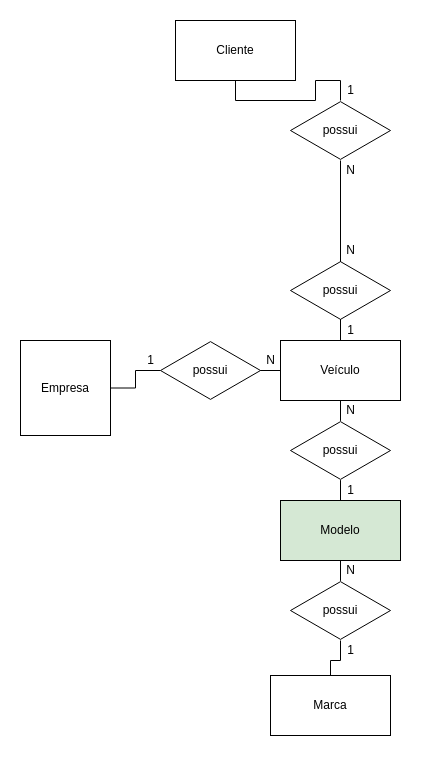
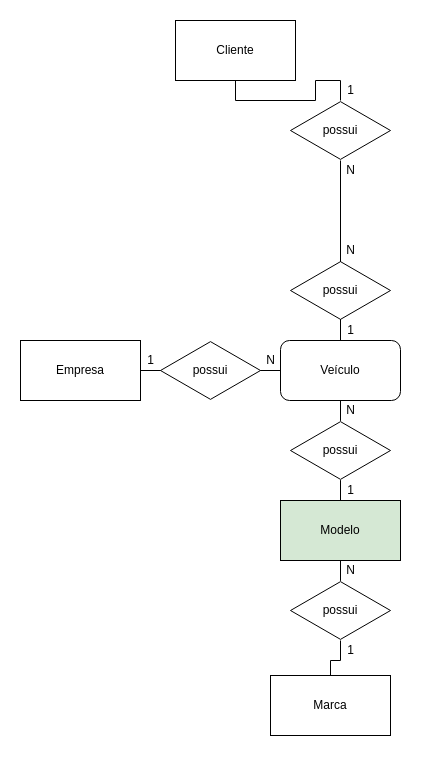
(341, 371) -> (341, 371)
(66, 388) -> (81, 371)
